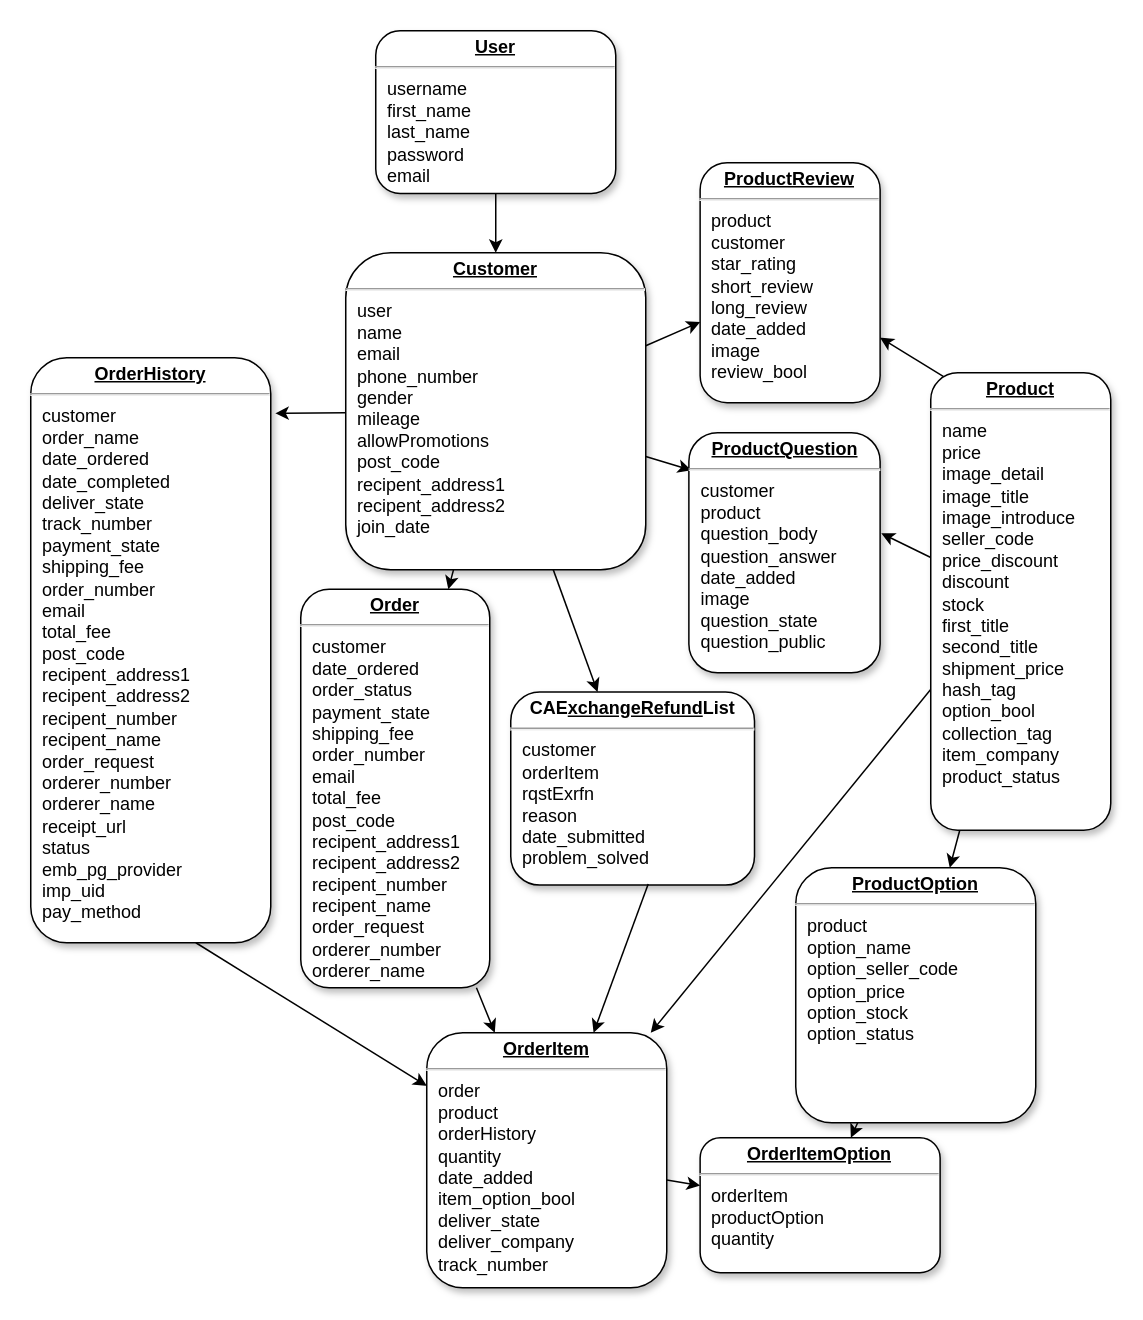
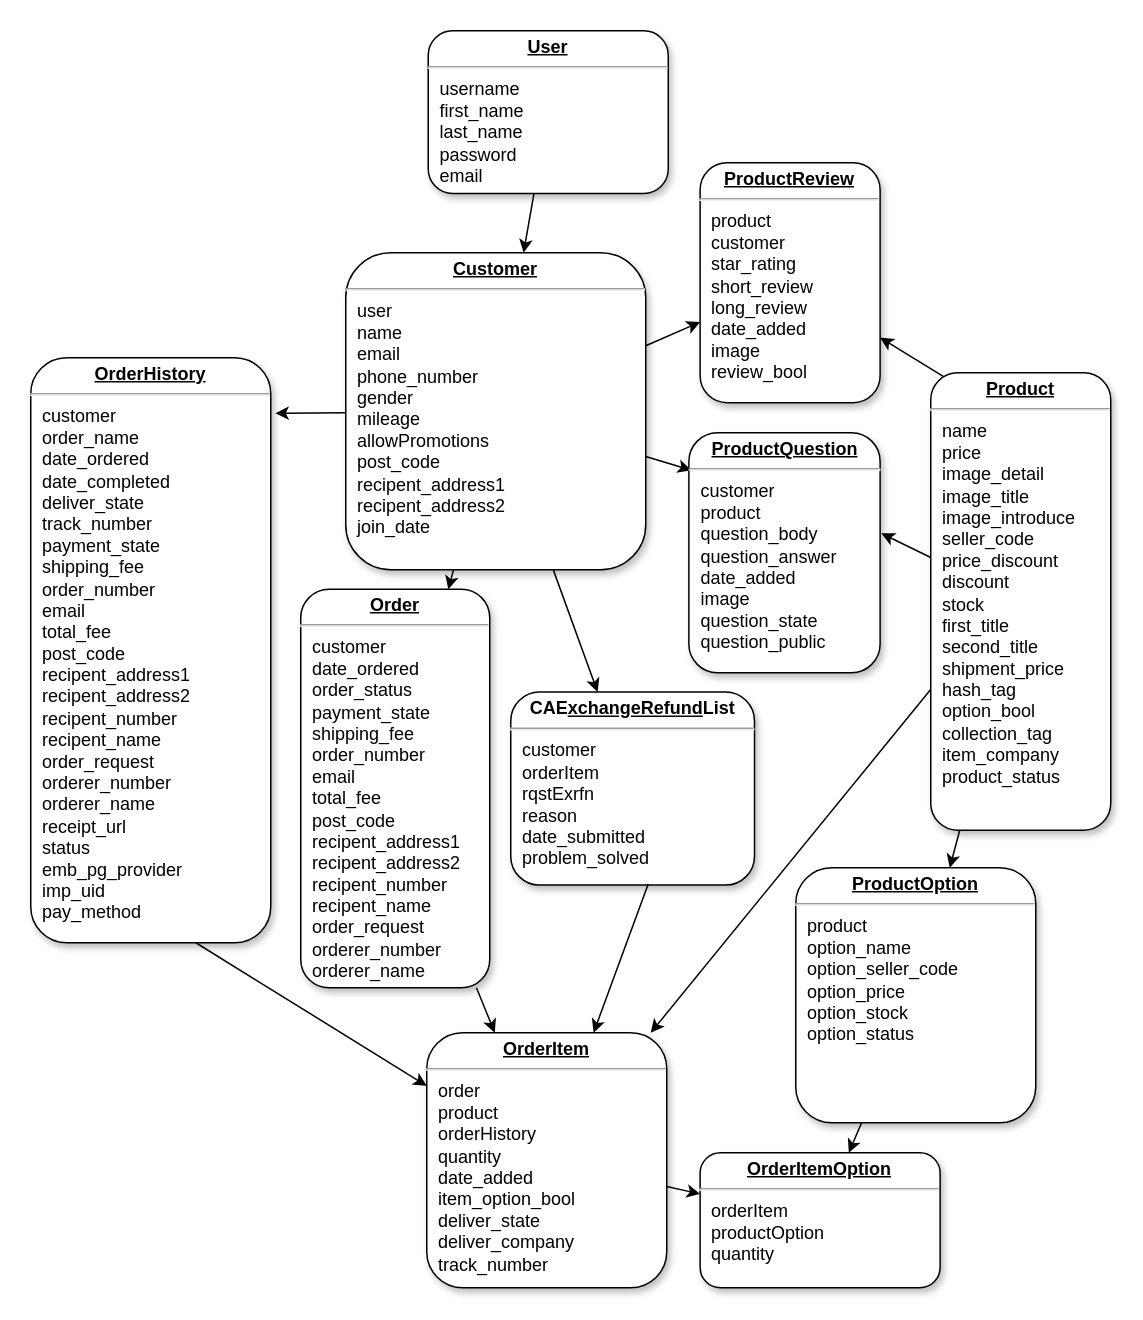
(496, 112) -> (548, 112)
(820, 1205) -> (820, 1220)
